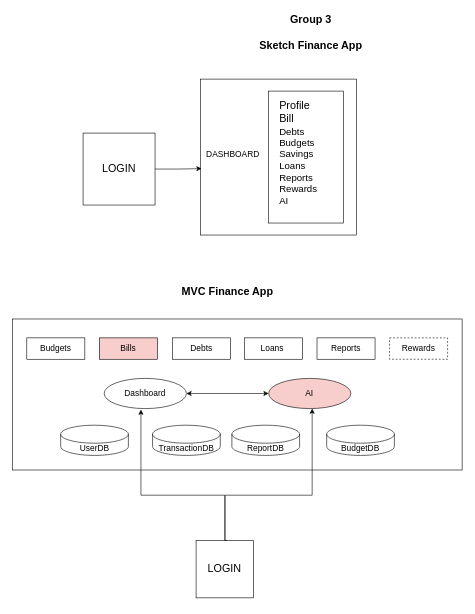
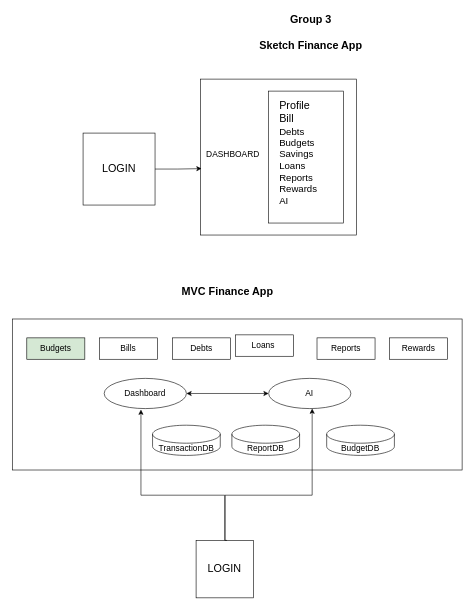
(56, 348) -> (56, 348)
(128, 348) -> (128, 348)
(274, 348) -> (265, 345)
(419, 348) -> (419, 348)
(310, 393) -> (310, 393)
(95, 440) -> none
